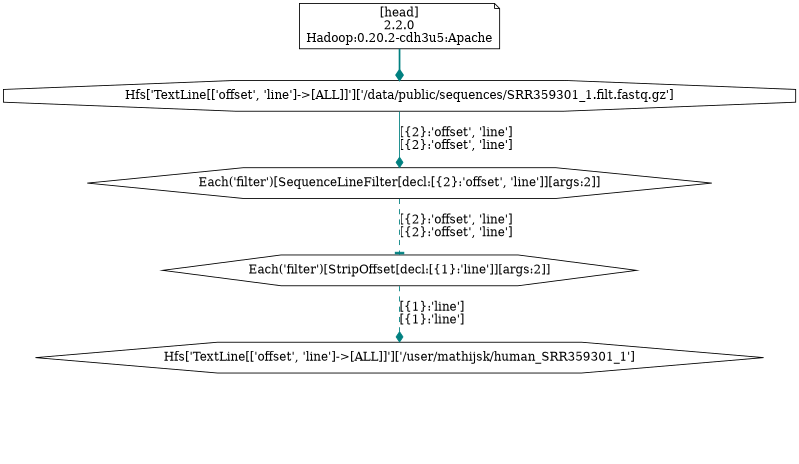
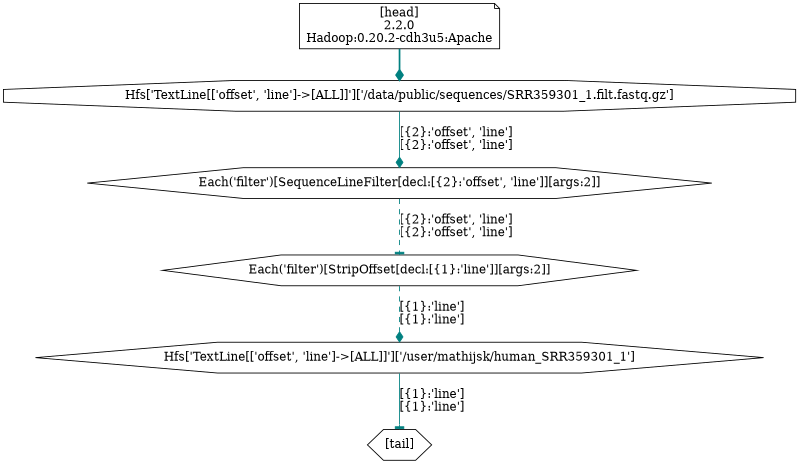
none -> (400, 445)
